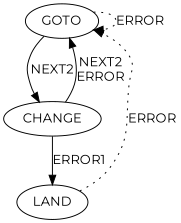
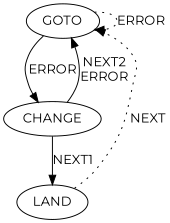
(52, 70) -> (53, 70)
(153, 119) -> (148, 119)
(79, 161) -> (73, 161)
